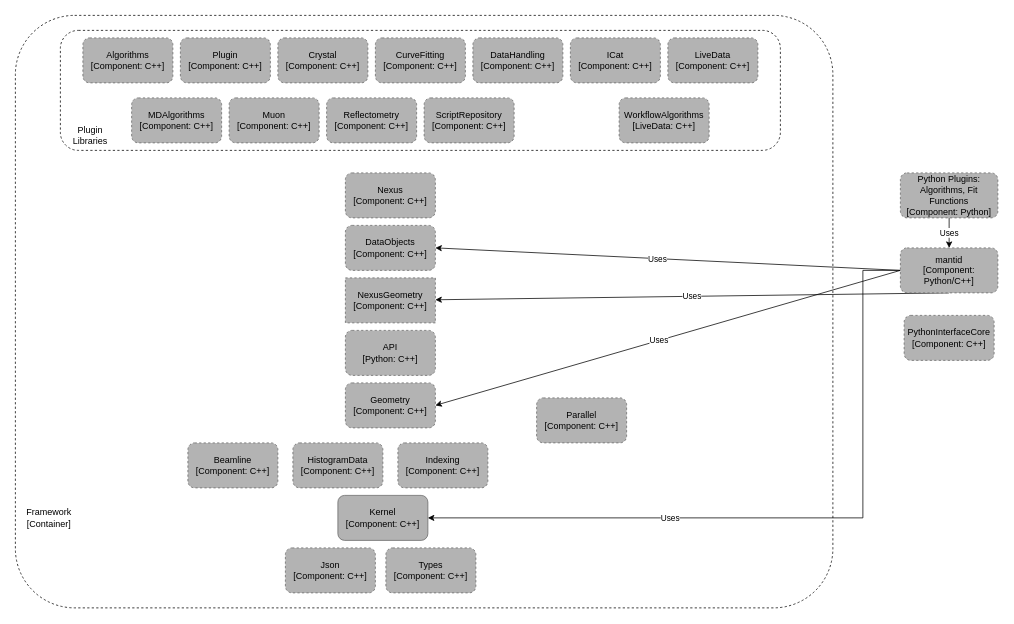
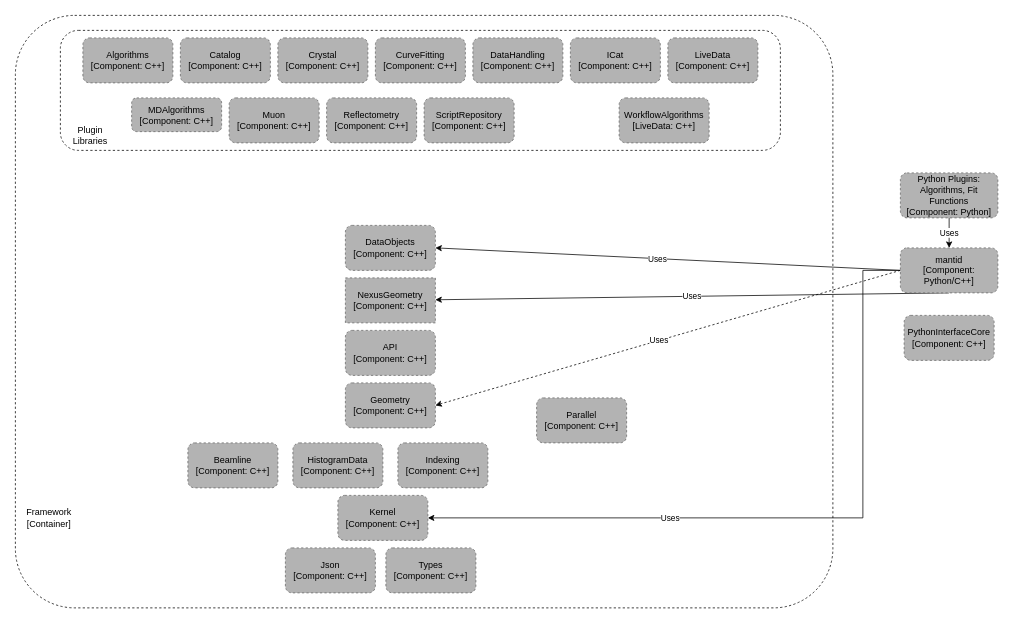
(225, 60) -> (225, 60)
(177, 120) -> (177, 115)
(390, 195) -> none
(390, 353) -> (390, 353)
(544, 374) -> (544, 374)
(383, 518) -> (383, 518)
